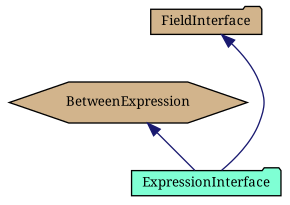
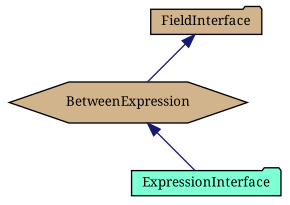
(263, 109) -> (167, 63)
